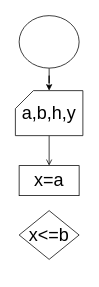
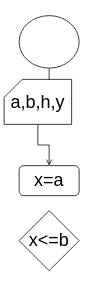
(49, 113) -> (38, 102)
(49, 180) -> (49, 180)
(49, 235) -> (49, 240)
